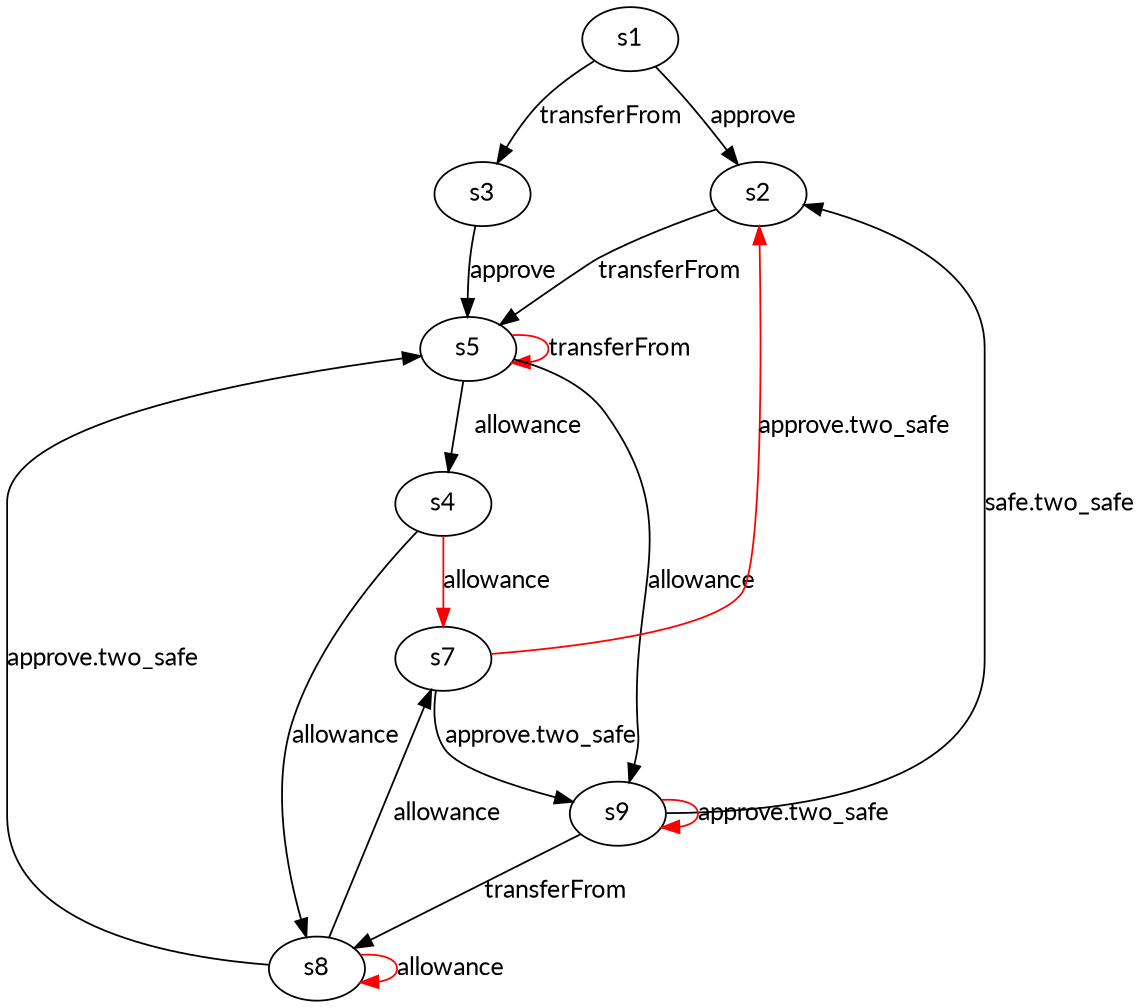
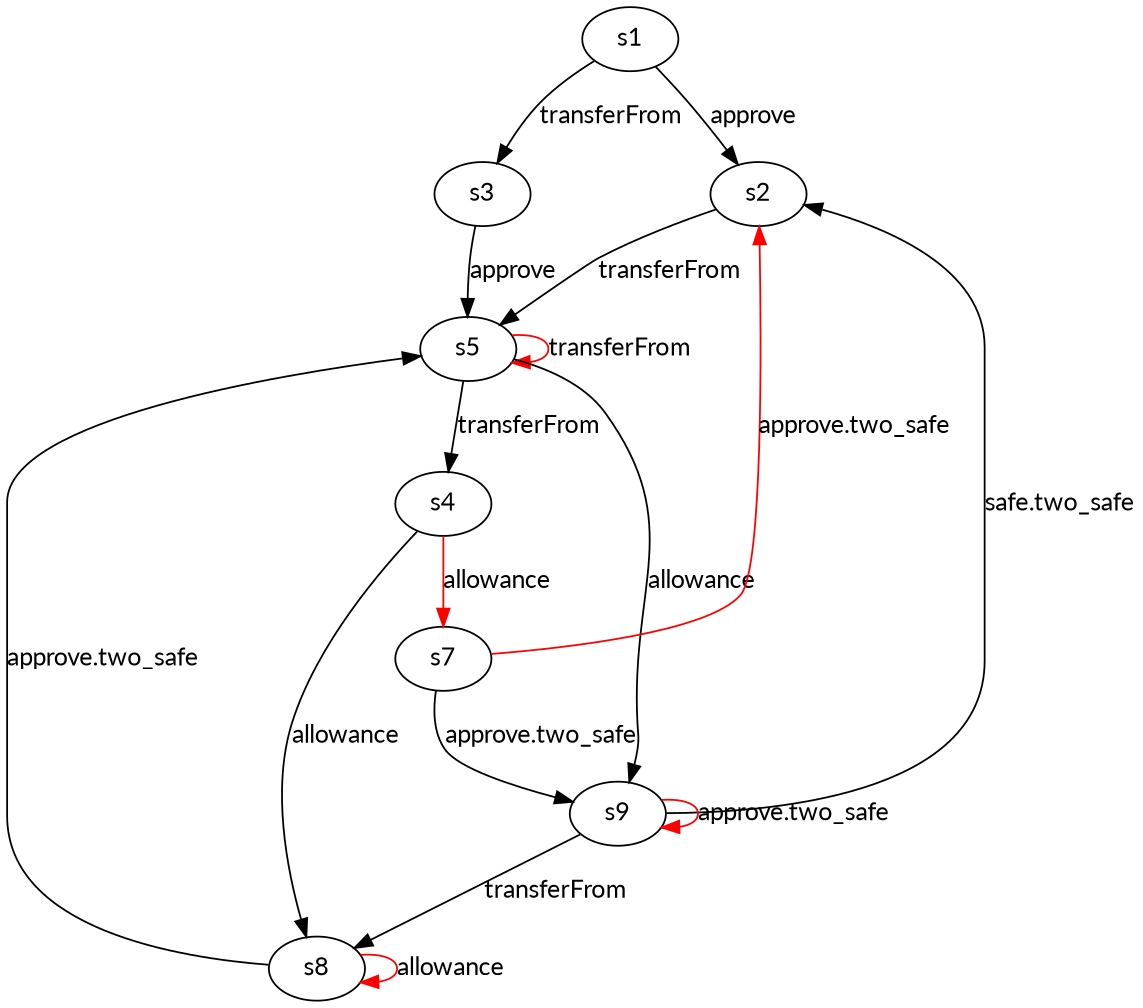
(529, 426) -> (529, 426)
(377, 822) -> none
